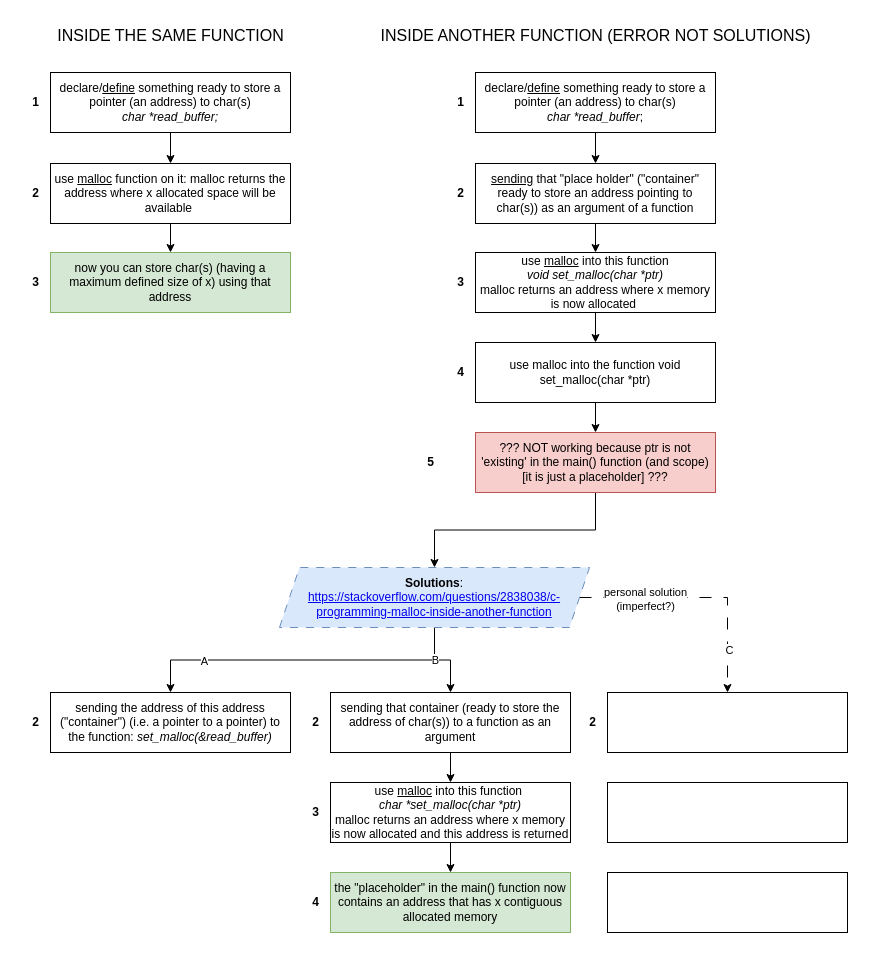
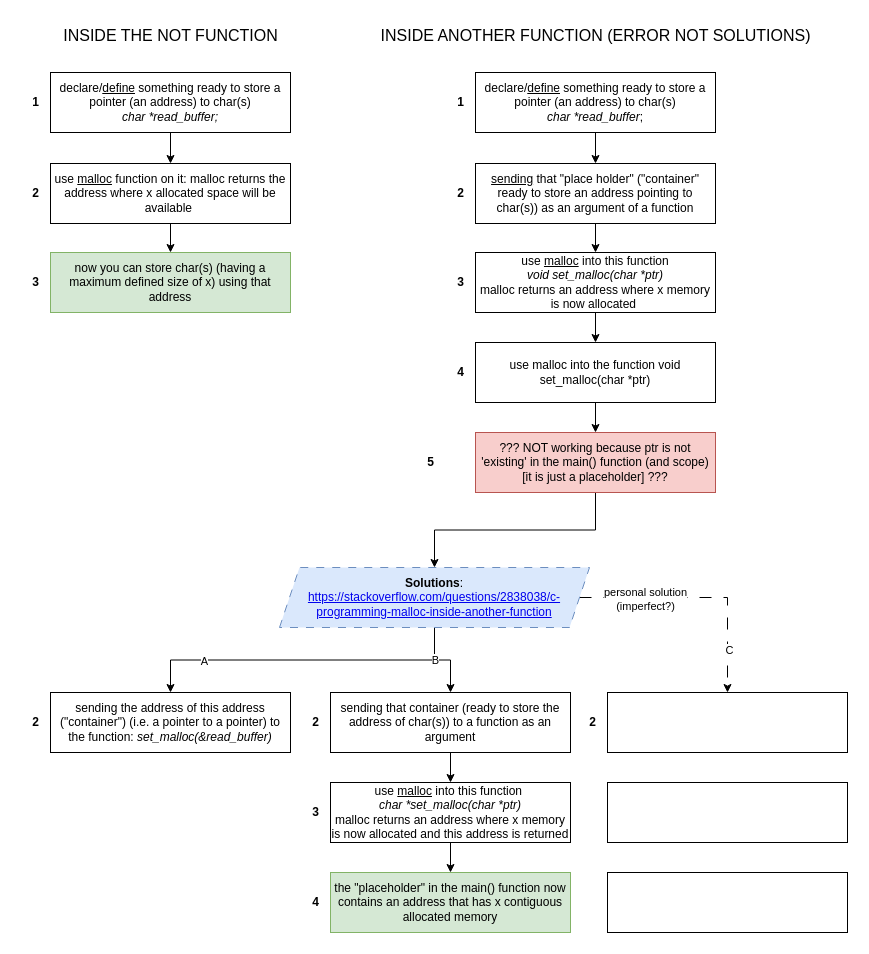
(171, 36) -> (171, 36)
